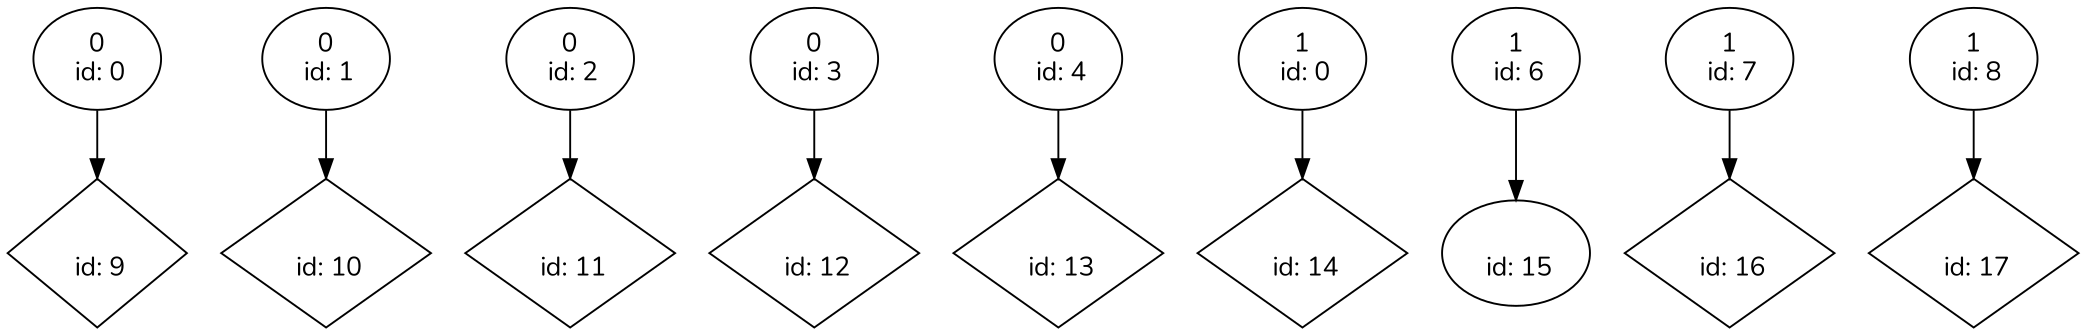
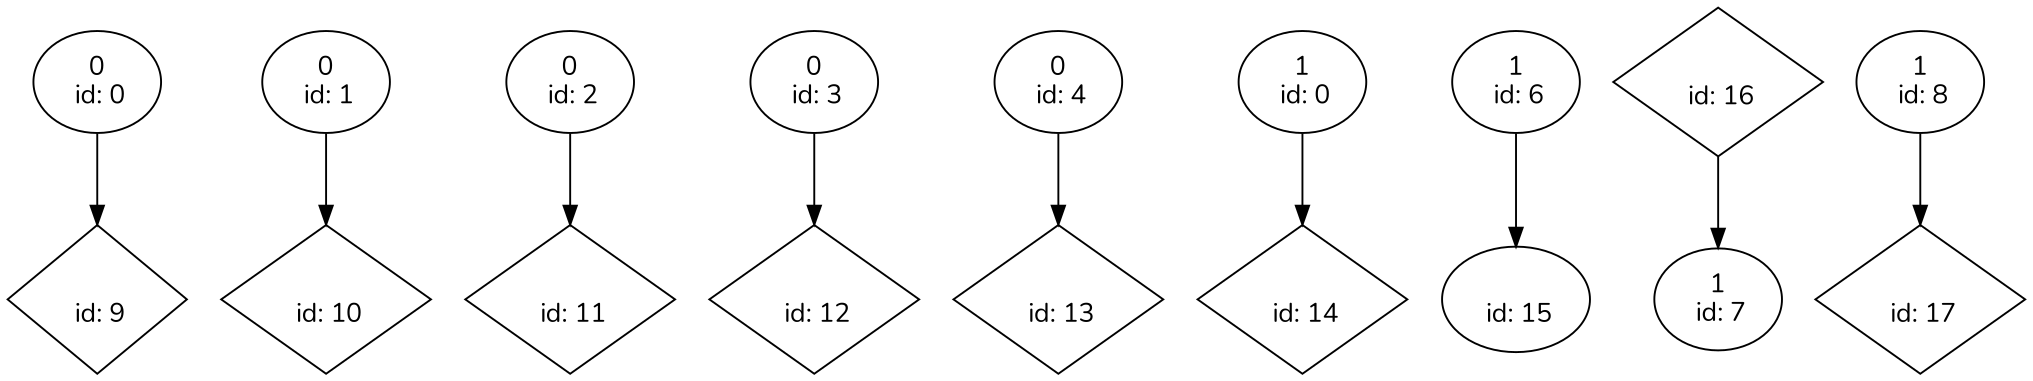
(1730, 135) -> (1718, 193)
